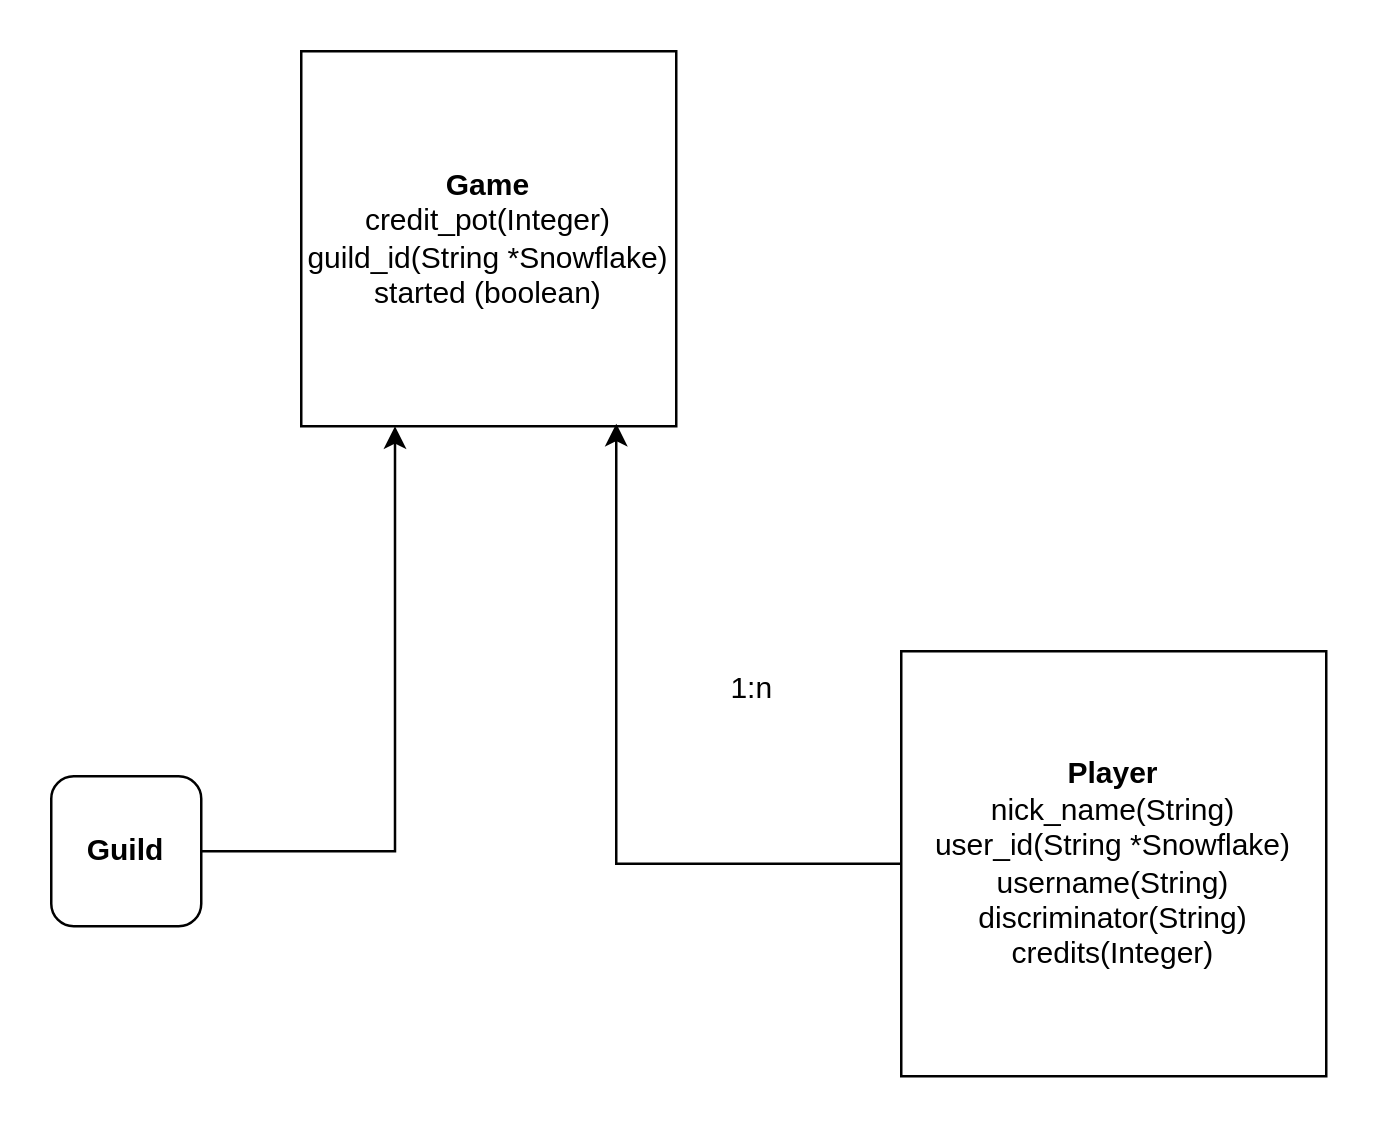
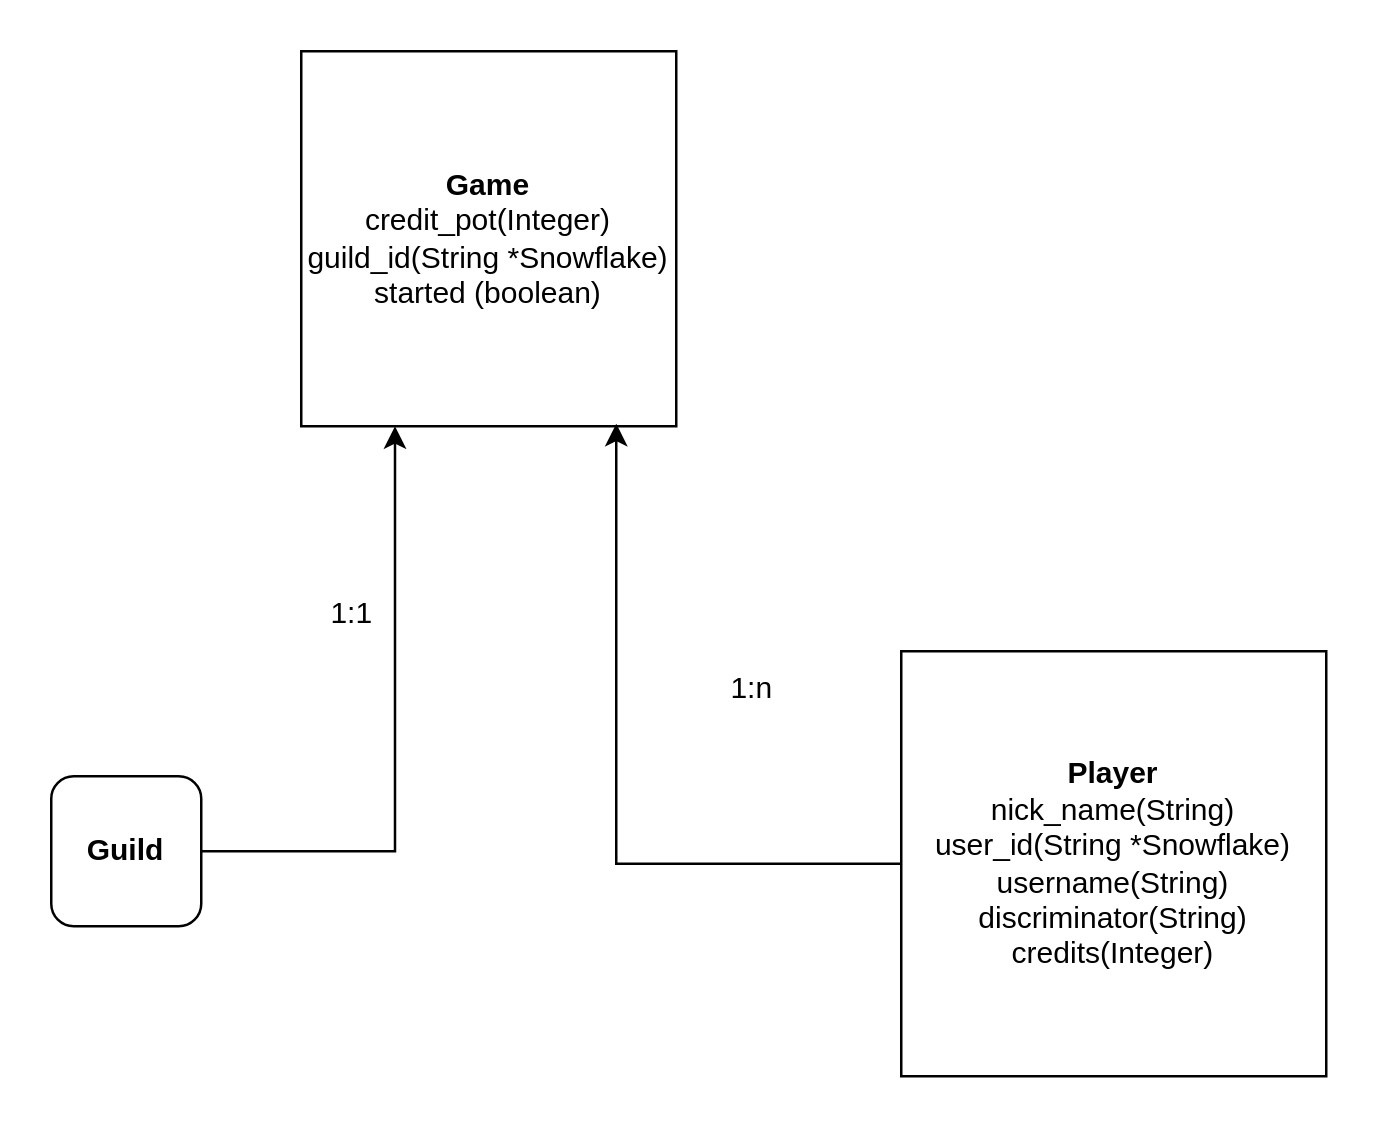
none -> (351, 614)
